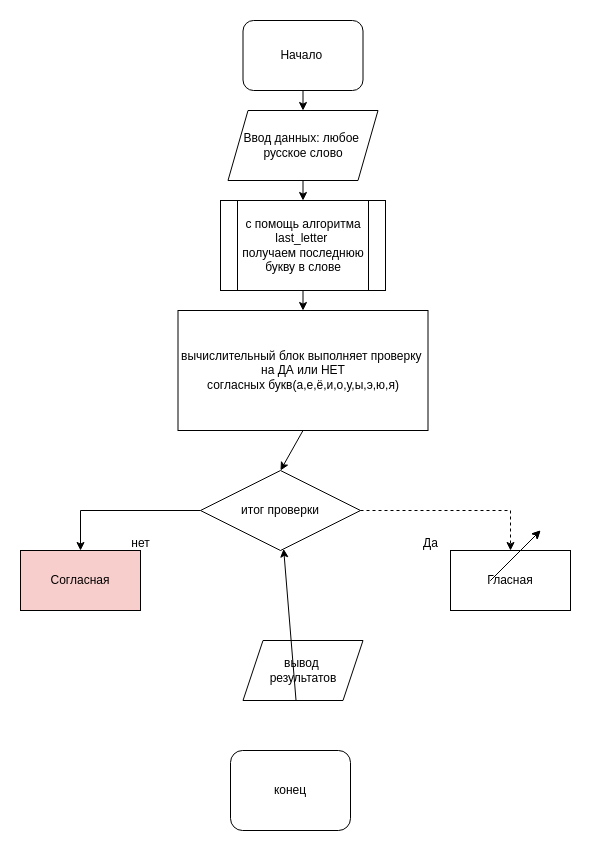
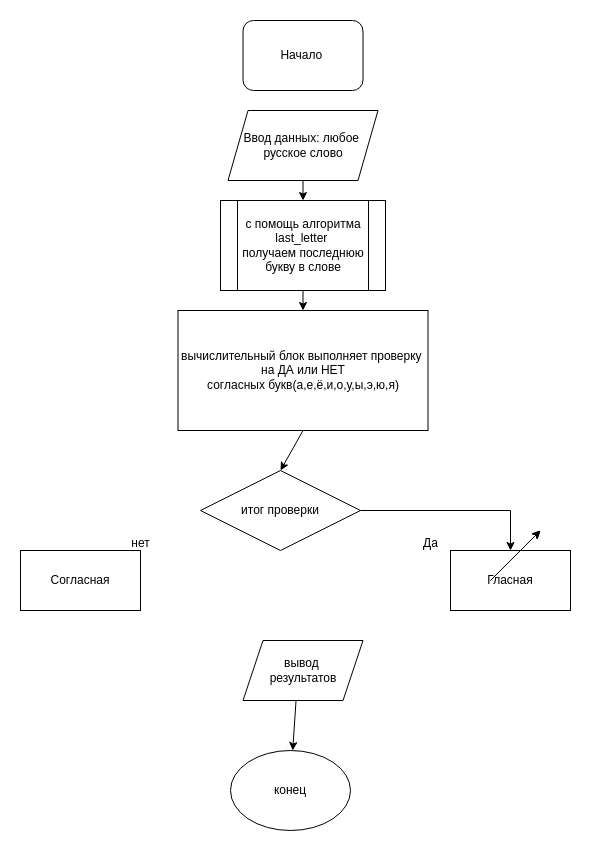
(303, 97) -> none
(125, 511) -> none
(452, 511) -> (452, 511)
(81, 581) -> (81, 581)
(290, 628) -> (295, 722)
(291, 791) -> (291, 791)
